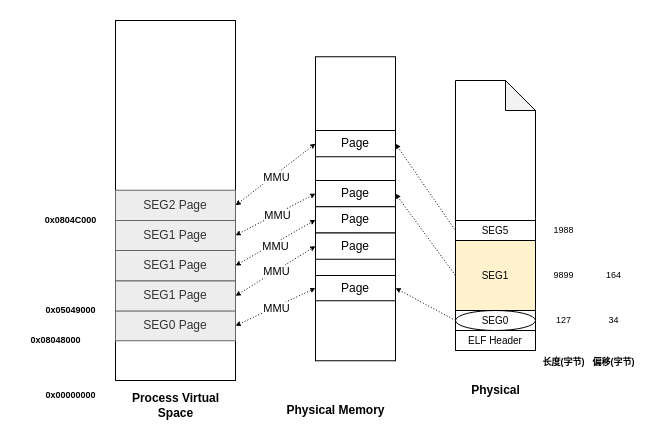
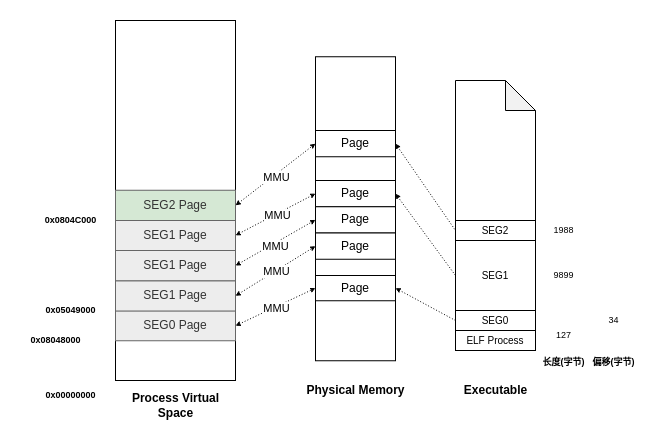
(176, 205) -> (176, 205)
(496, 231) -> (496, 231)
(496, 276) -> (496, 276)
(614, 276) -> none
(496, 321) -> (496, 321)
(564, 321) -> (564, 336)
(496, 341) -> (496, 341)
(496, 391) -> (496, 391)
(336, 411) -> (356, 391)
